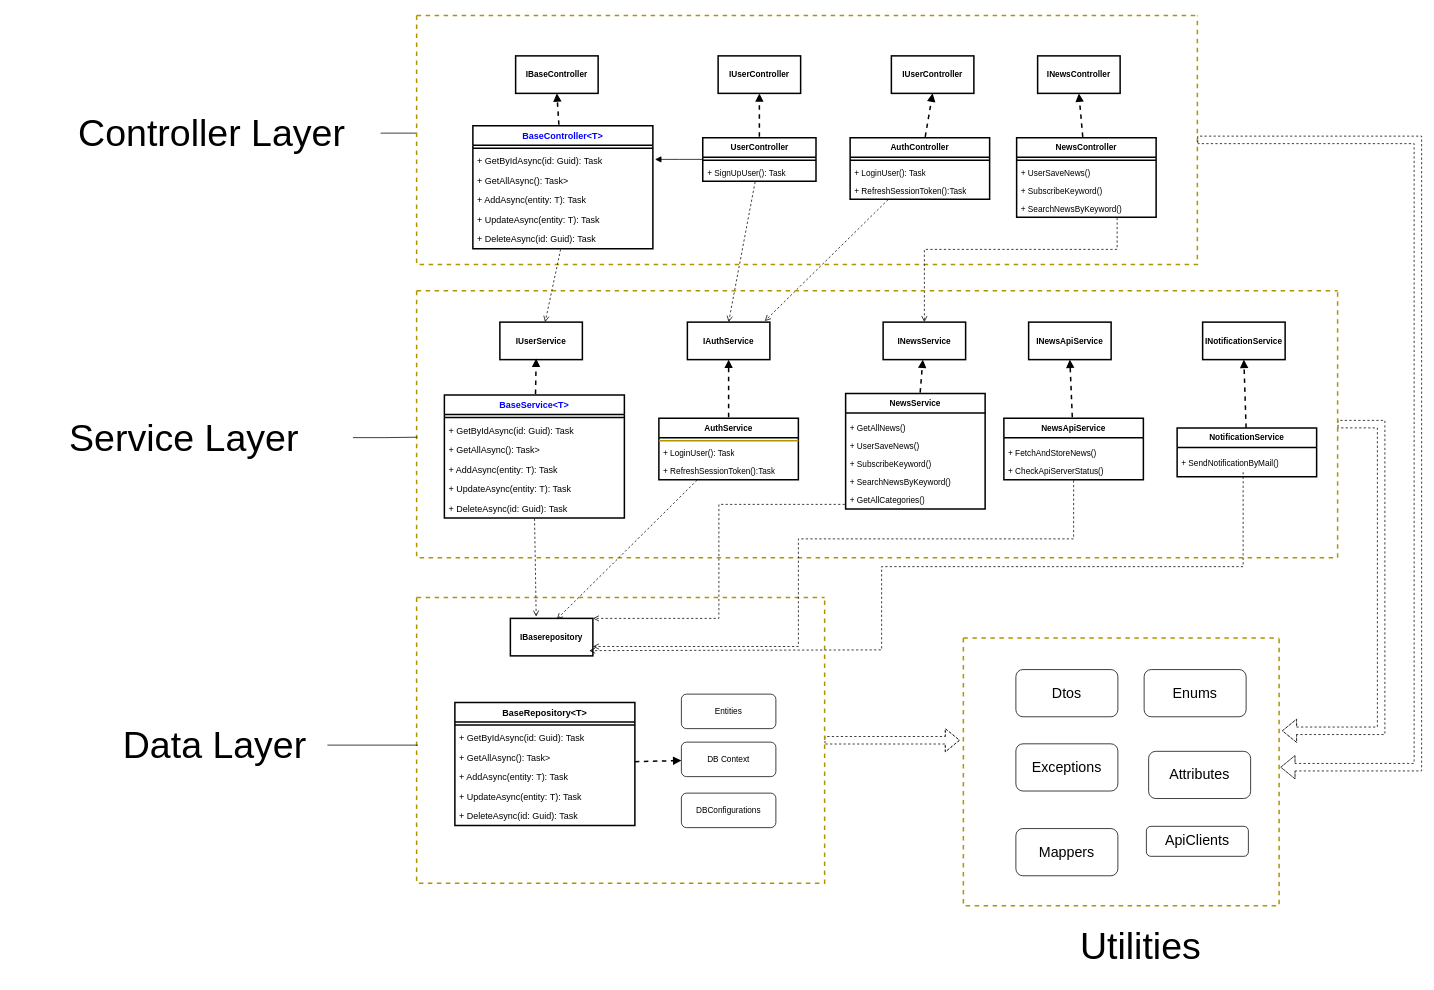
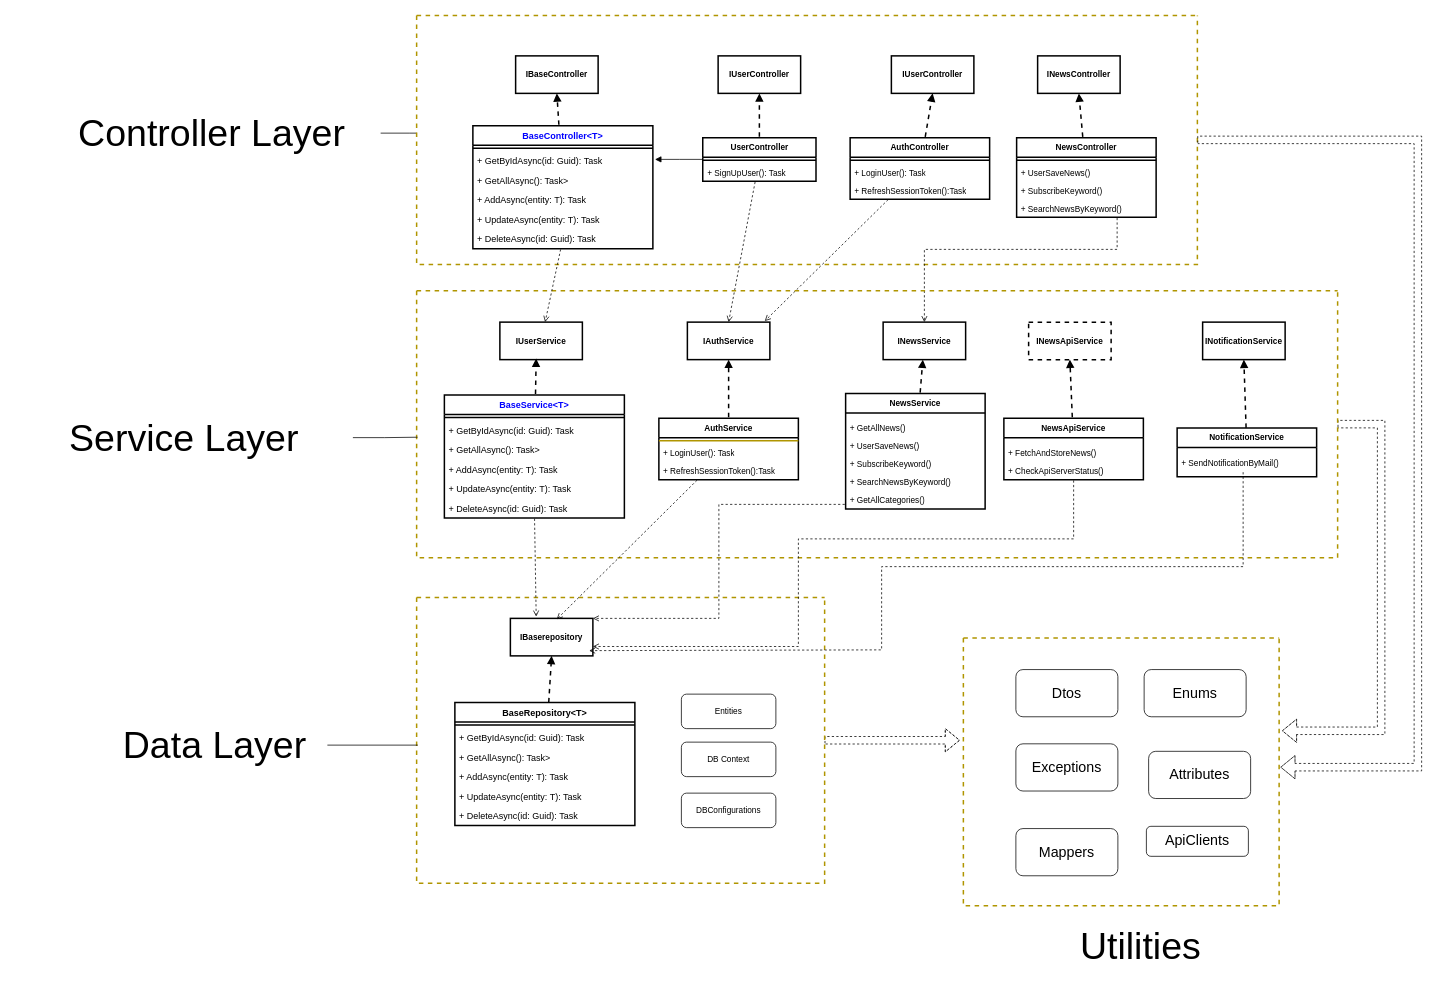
(1070, 341) -> (1070, 341)
(654, 761) -> (550, 683)
